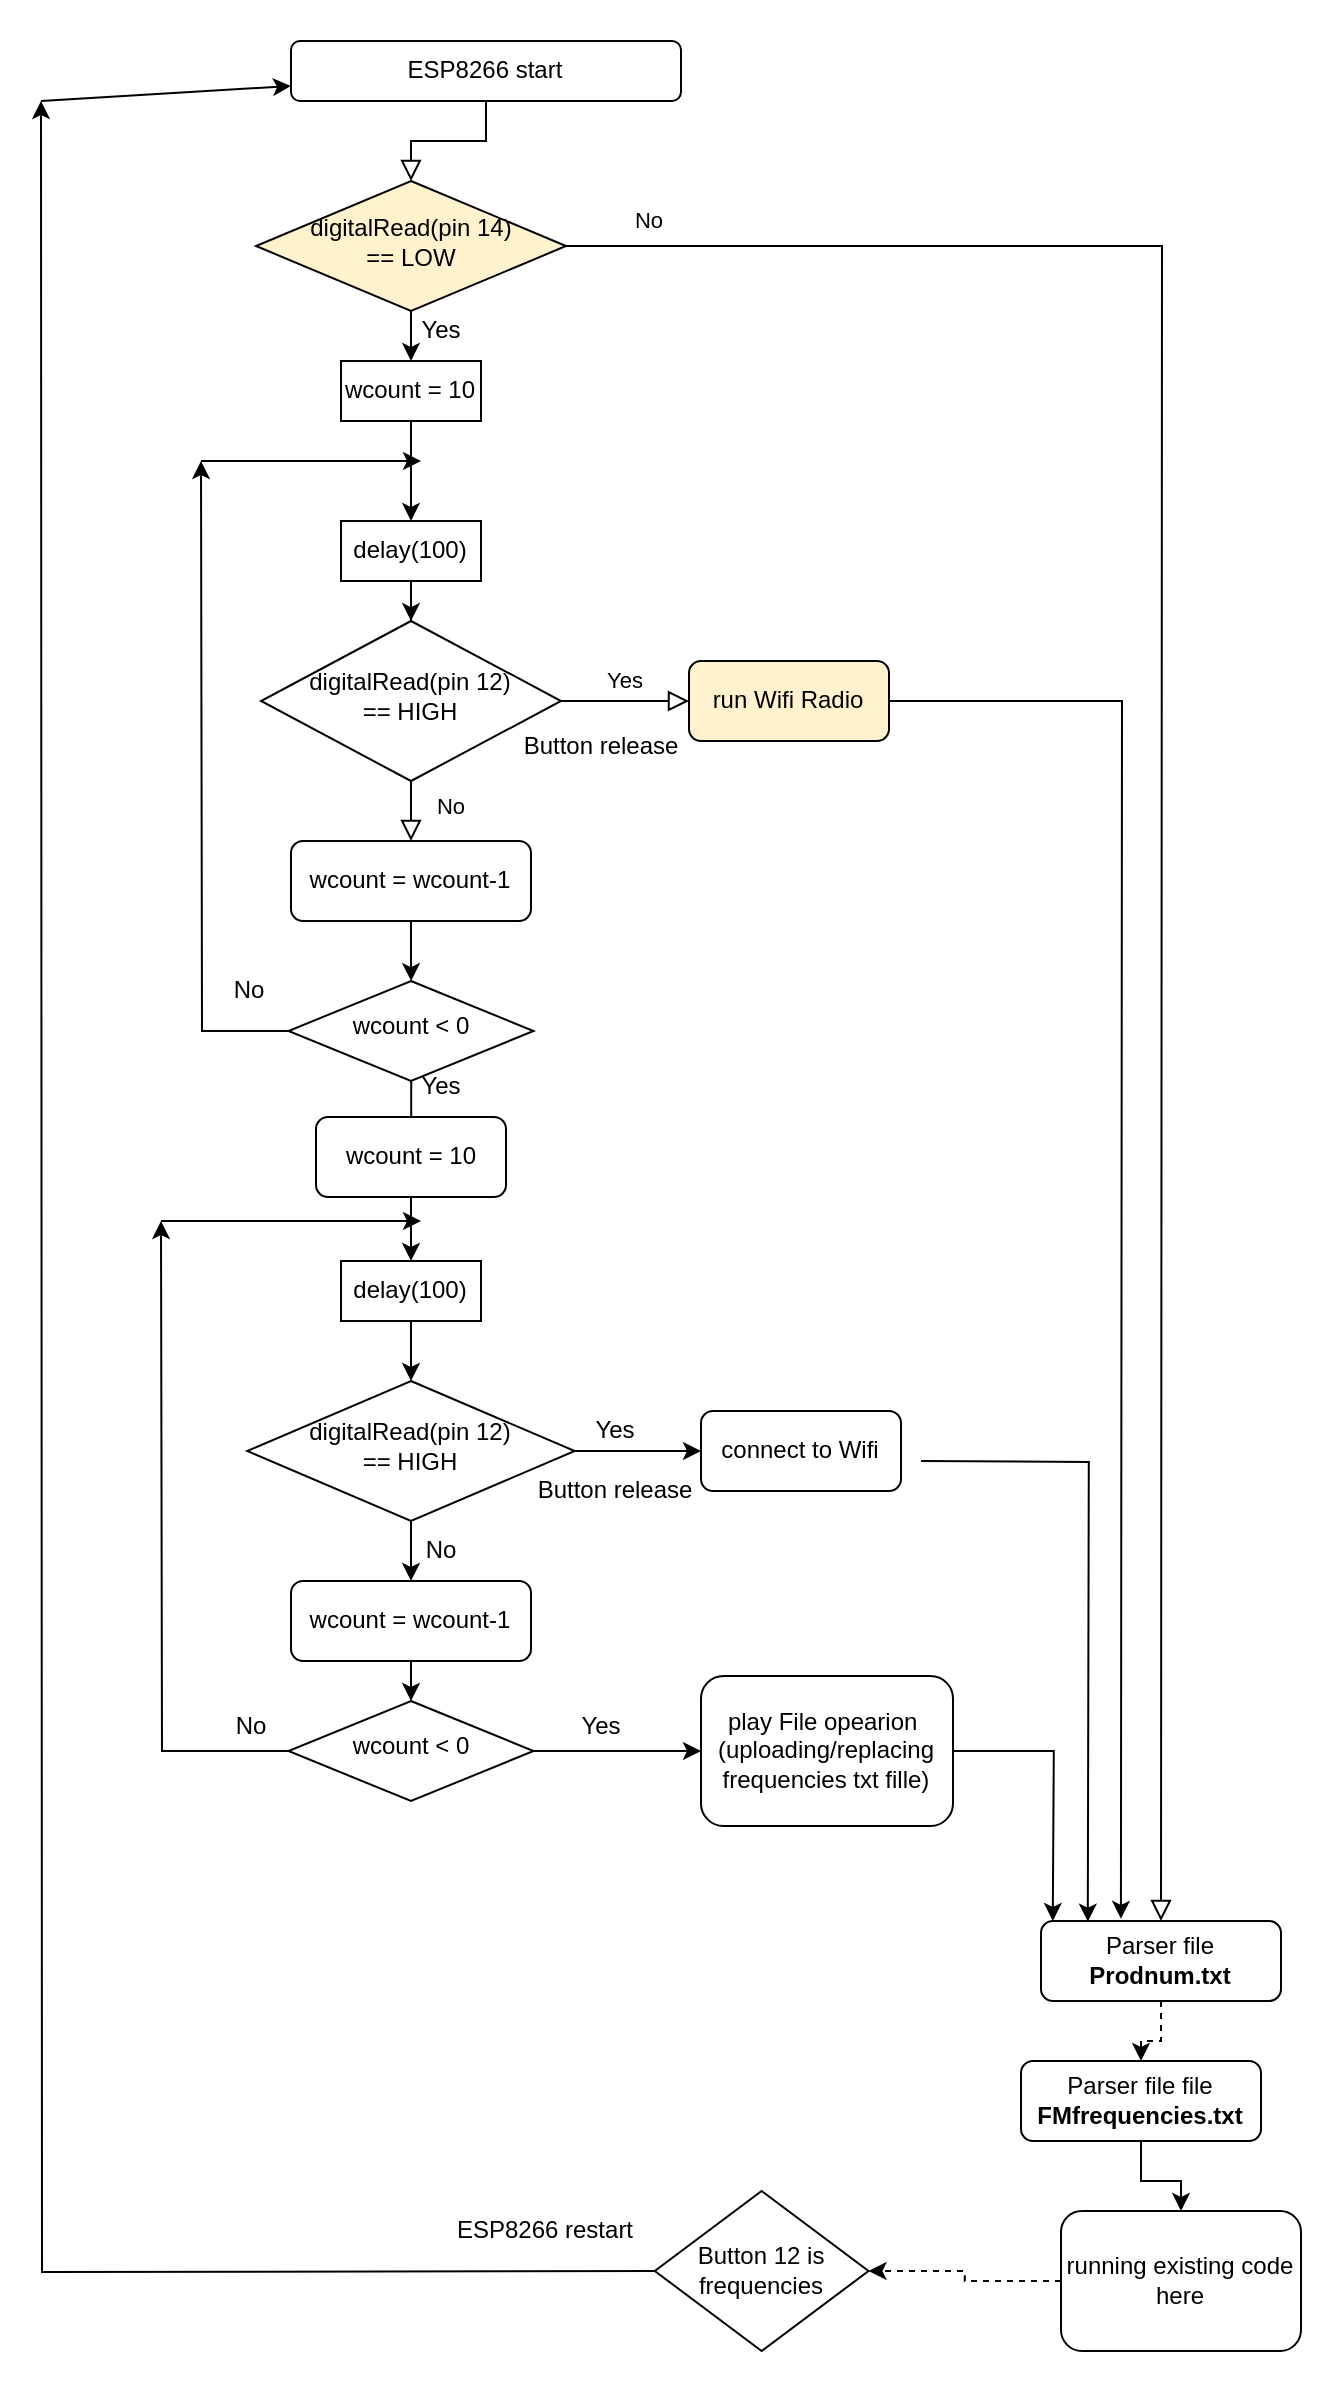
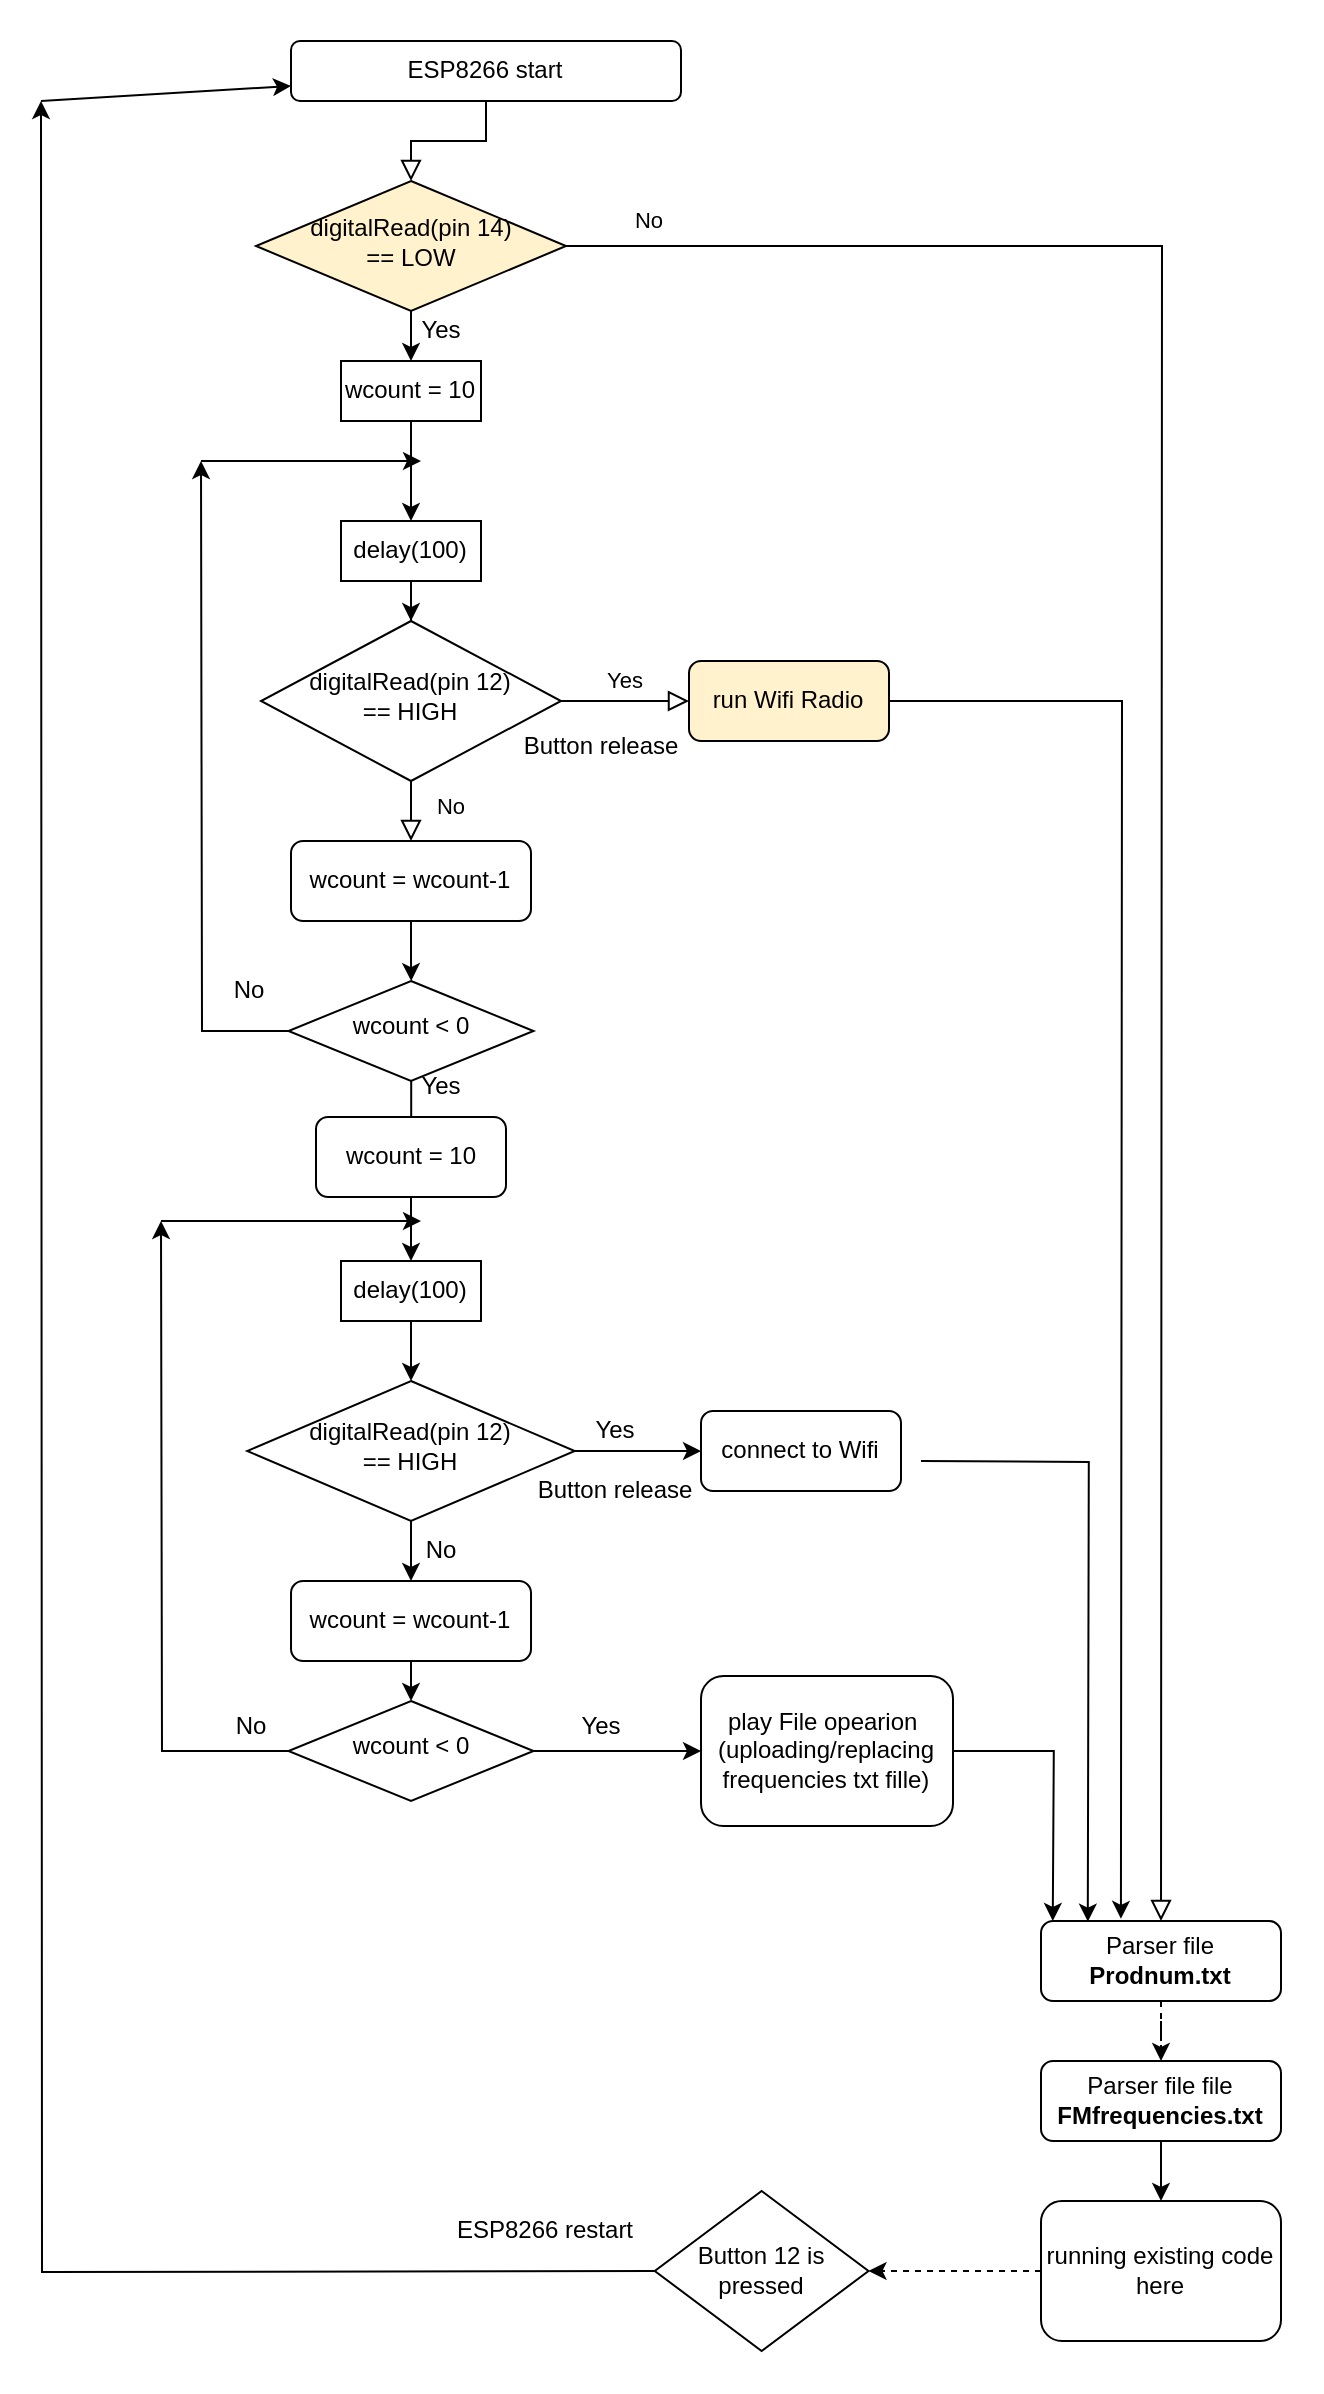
(1141, 2101) -> (1161, 2101)
(762, 2271) -> (762, 2271)
(1181, 2281) -> (1161, 2271)
